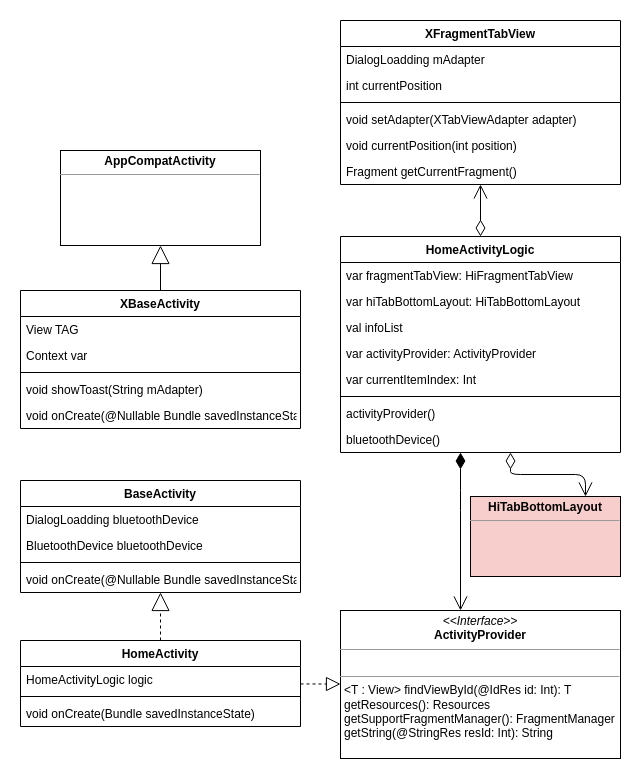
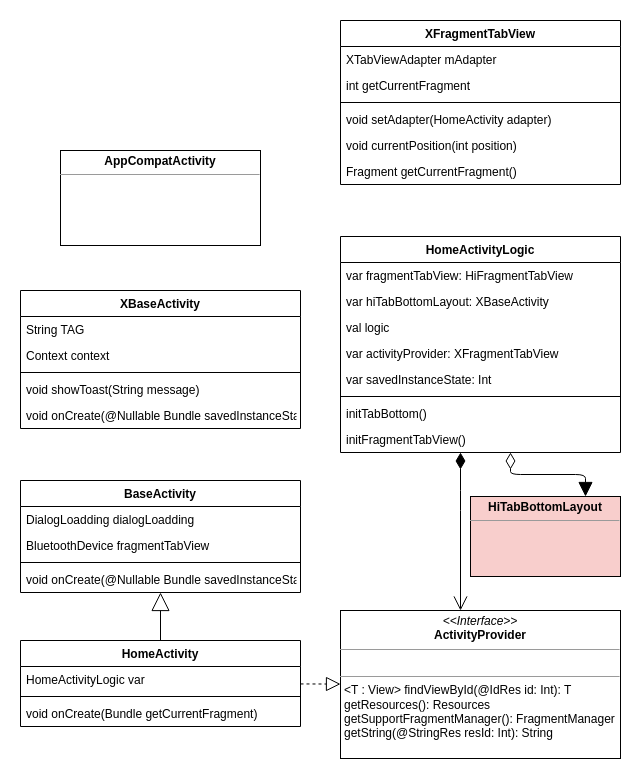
(417, 60) -> (424, 60)
(404, 86) -> (417, 86)
(474, 120) -> (463, 120)
(481, 204) -> none
(161, 277) -> none
(473, 302) -> (458, 302)
(380, 328) -> (370, 328)
(50, 330) -> (56, 330)
(460, 354) -> (463, 354)
(61, 356) -> (75, 356)
(425, 380) -> (432, 380)
(124, 390) -> (121, 390)
(402, 414) -> (393, 414)
(400, 440) -> (412, 440)
(586, 484) -> (585, 476)
(117, 520) -> (113, 520)
(122, 546) -> (124, 546)
(161, 625) -> (161, 625)
(94, 680) -> (90, 680)
(154, 714) -> (154, 714)
